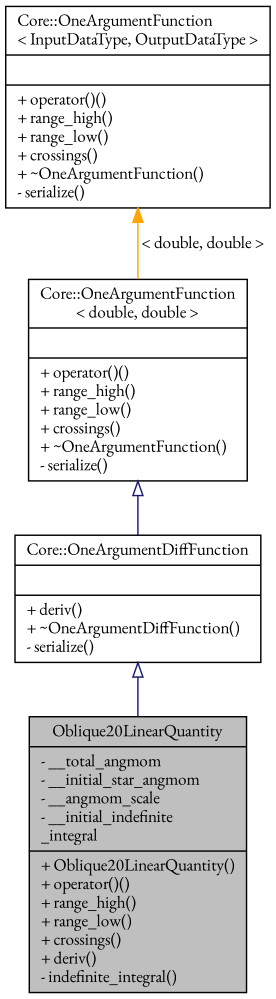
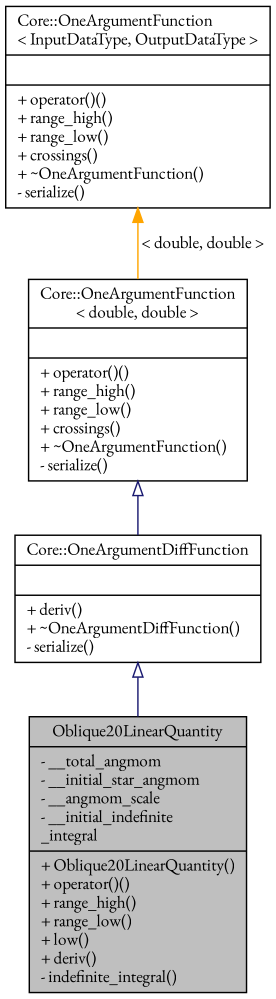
(81, 940) -> (65, 940)
